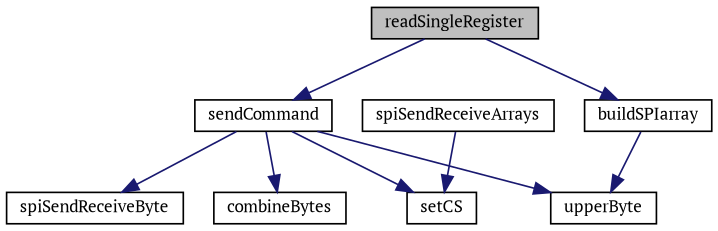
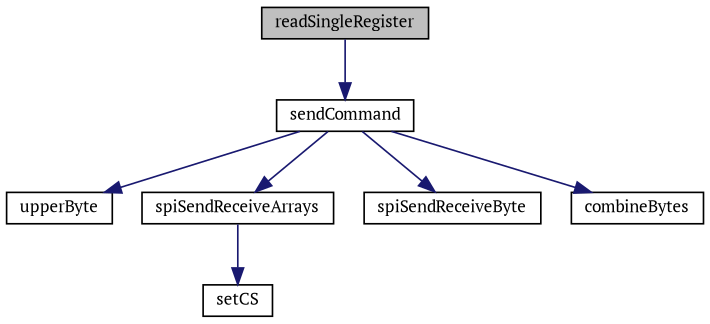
(648, 116) -> none
(345, 158) -> (298, 156)
